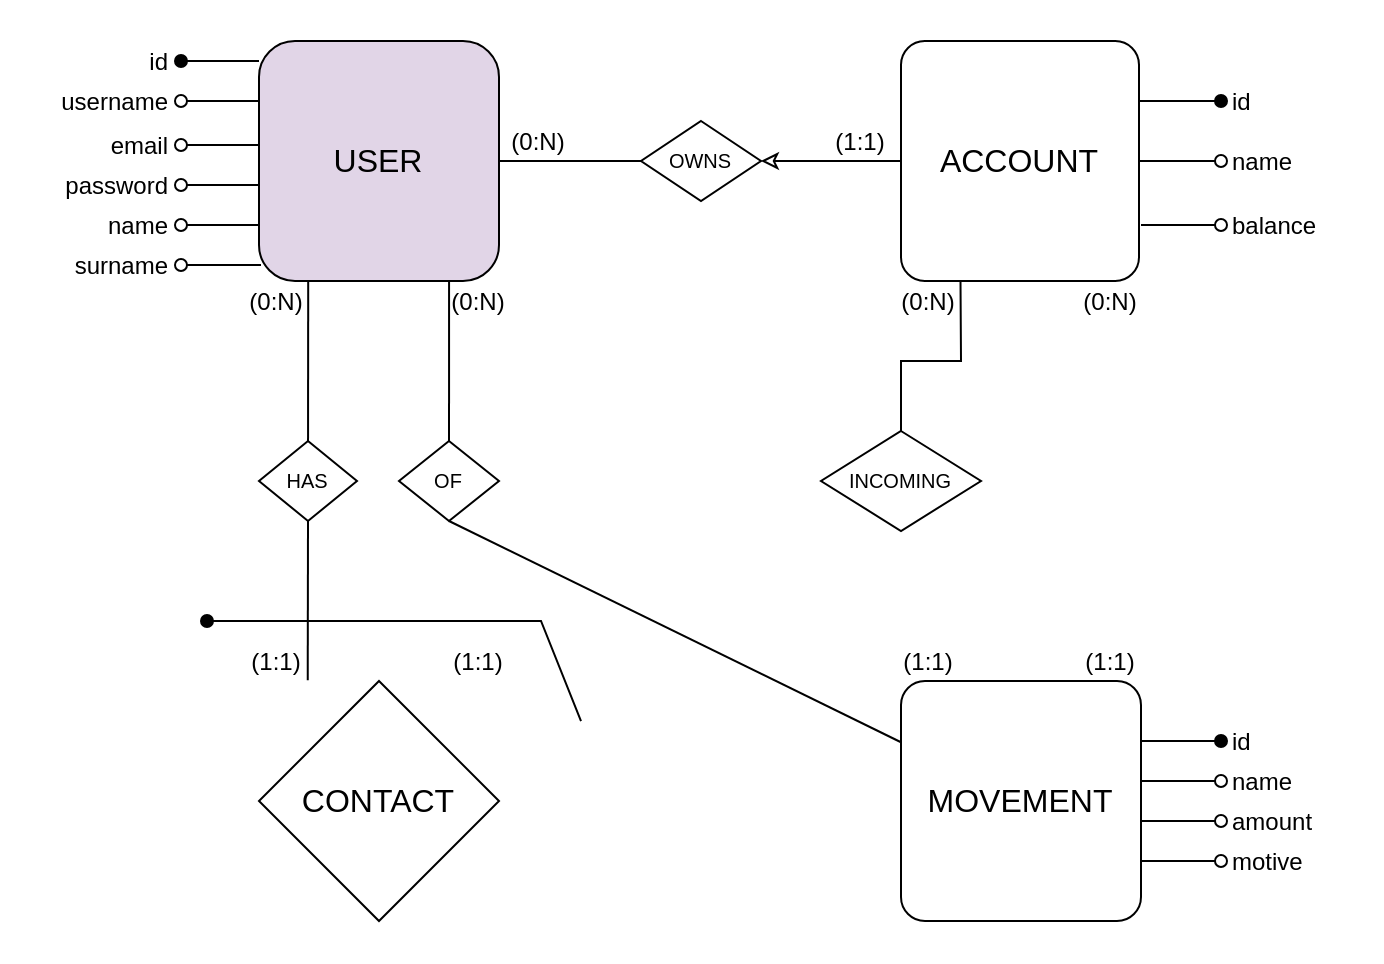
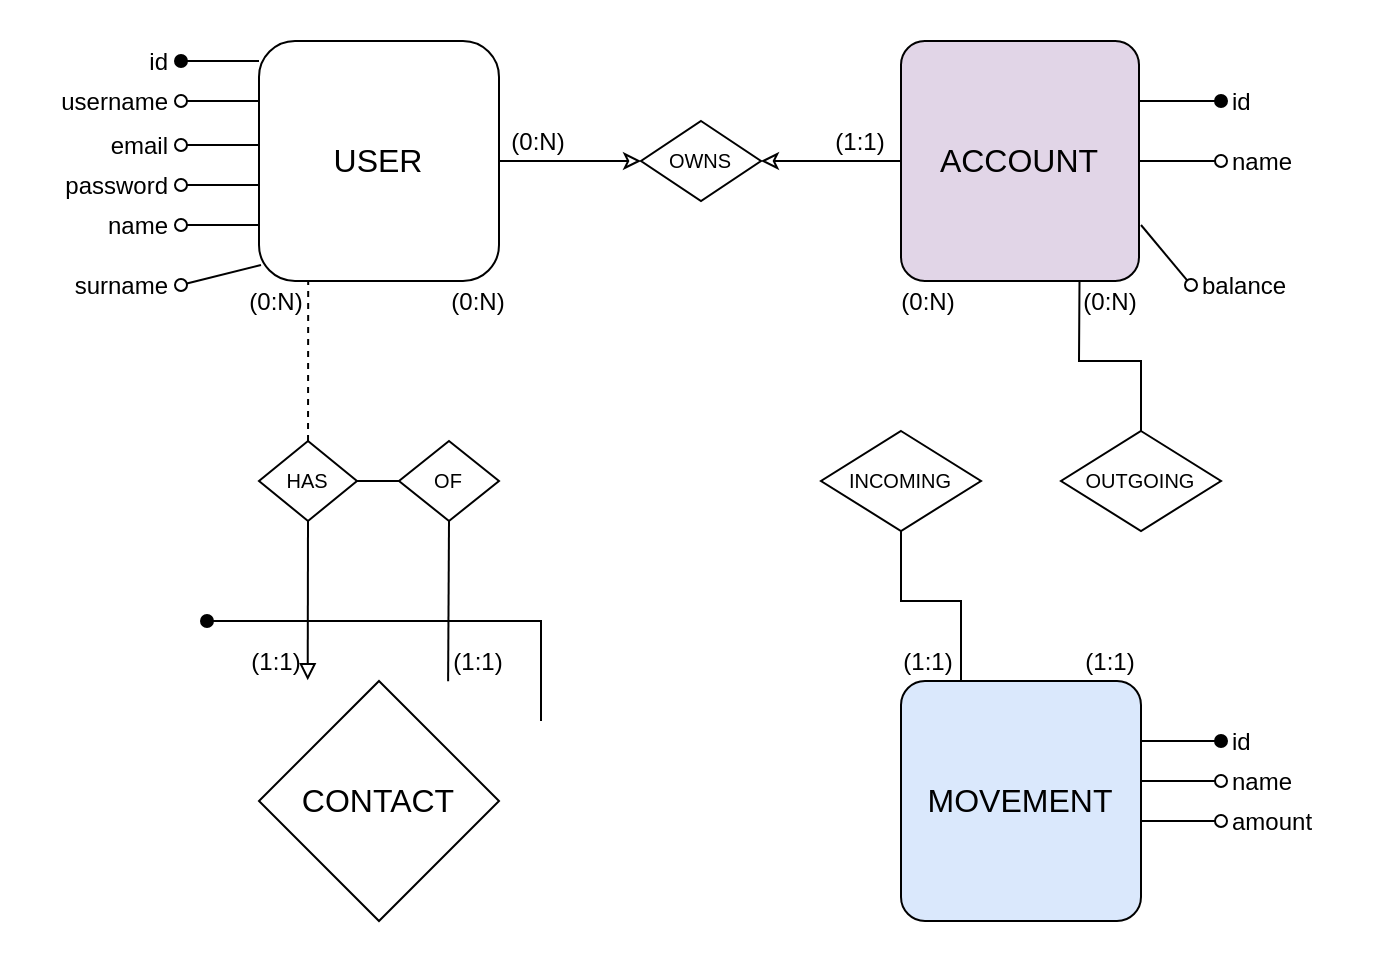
(379, 161) -> (379, 161)
(631, 161) -> (626, 161)
(1020, 161) -> (1020, 161)
(1281, 225) -> (1251, 285)
(121, 265) -> (121, 285)
(308, 360) -> (308, 360)
(449, 361) -> (378, 481)
(936, 361) -> none
none -> (1105, 361)
none -> (1141, 481)
none -> (936, 601)
(675, 631) -> (449, 601)
(308, 670) -> (308, 662)
(579, 747) -> (539, 747)
(1021, 801) -> (1021, 801)
(1178, 861) -> none
(1281, 861) -> none
